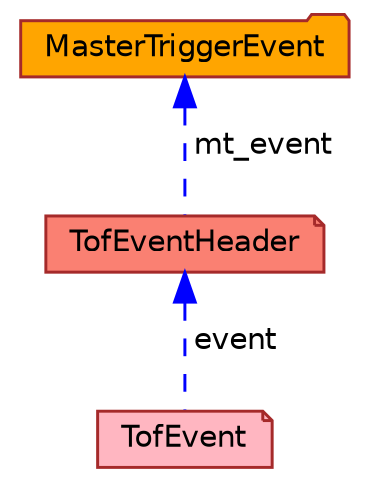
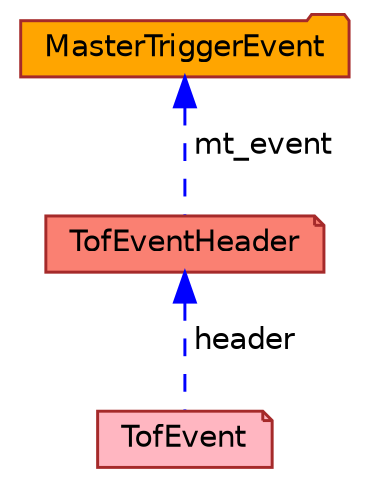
(231, 342) -> (240, 342)
